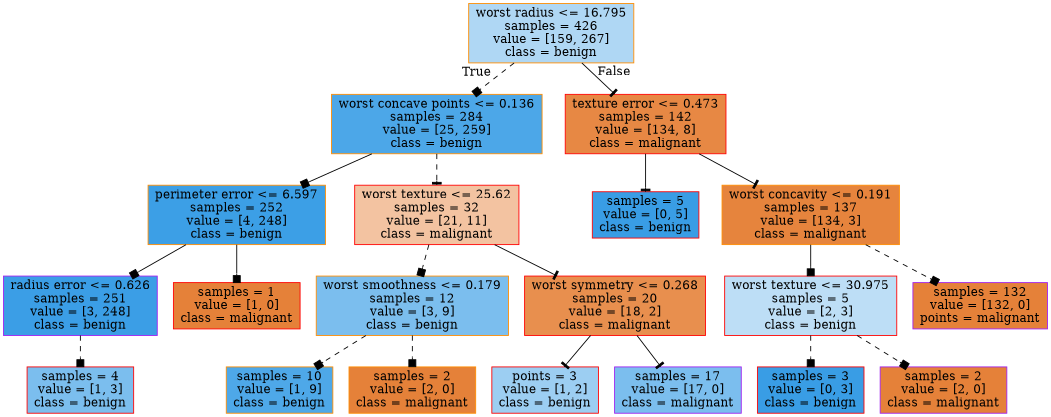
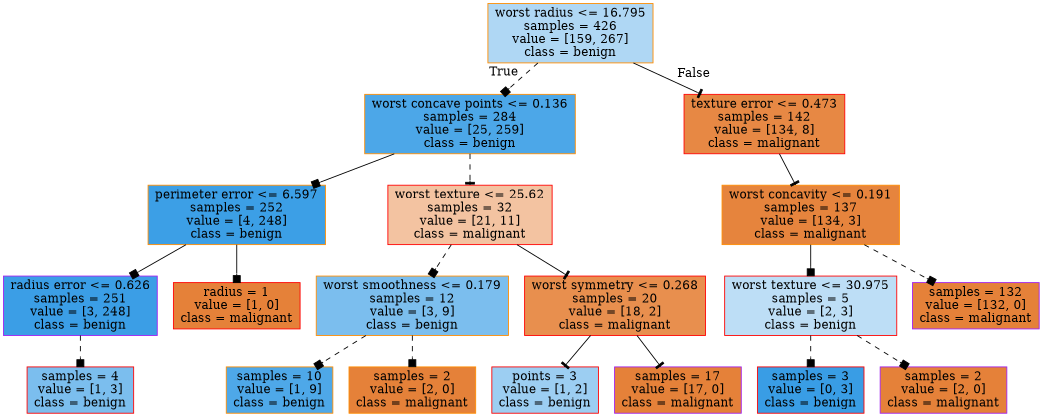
(646, 215) -> none
(237, 306) -> (237, 306)
(980, 306) -> (976, 306)
(678, 390) -> (678, 390)
